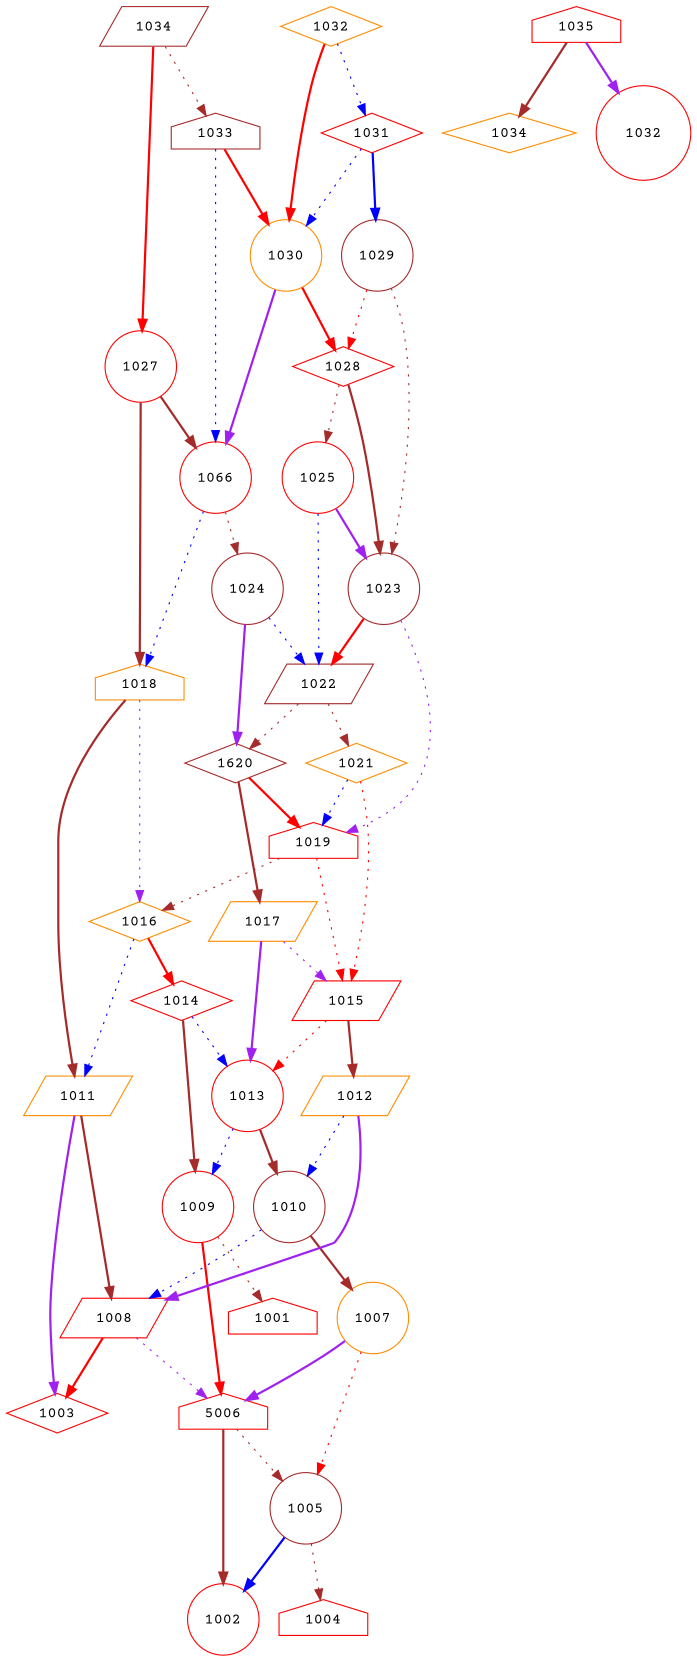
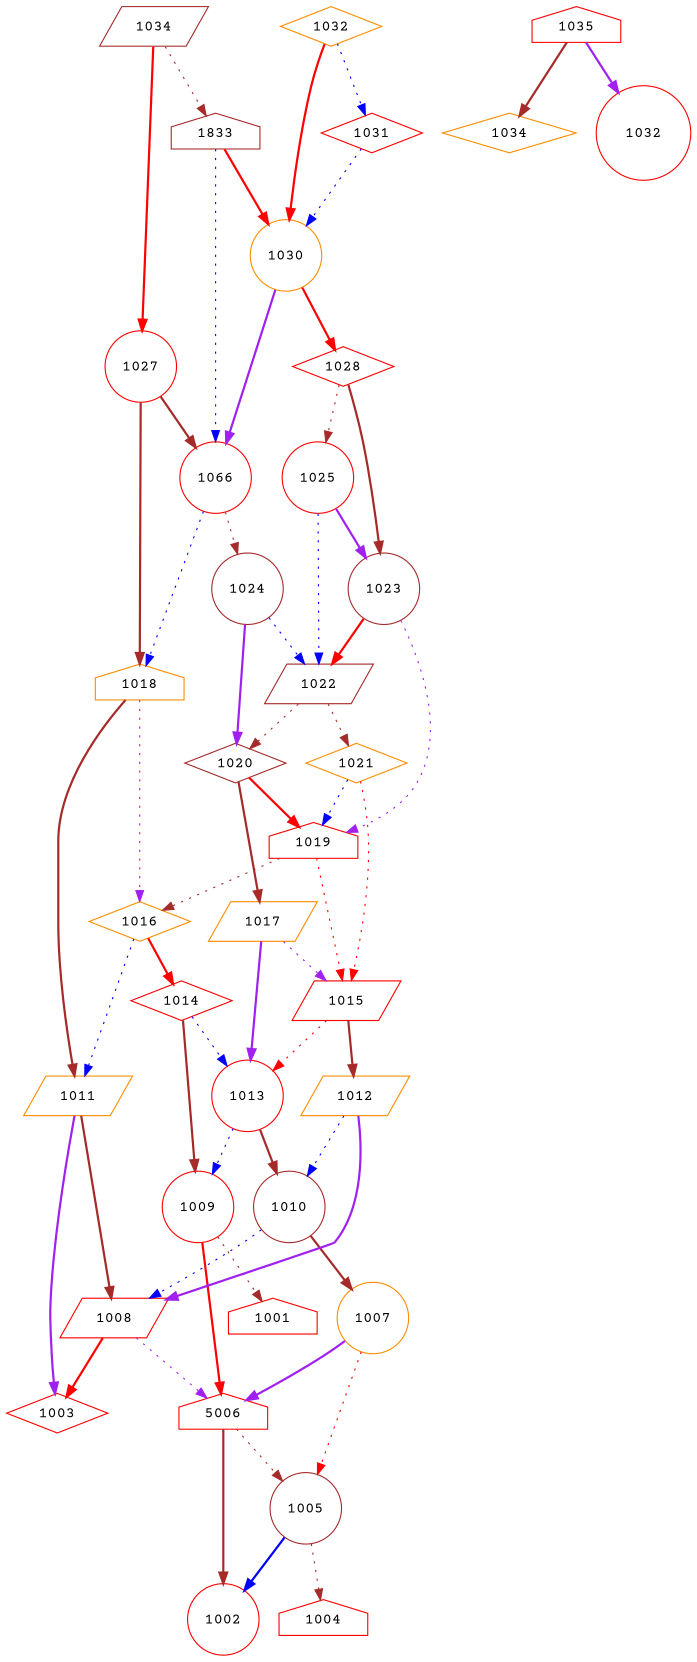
(216, 133) -> (216, 133)
(377, 255) -> none
(235, 763) -> (235, 763)
